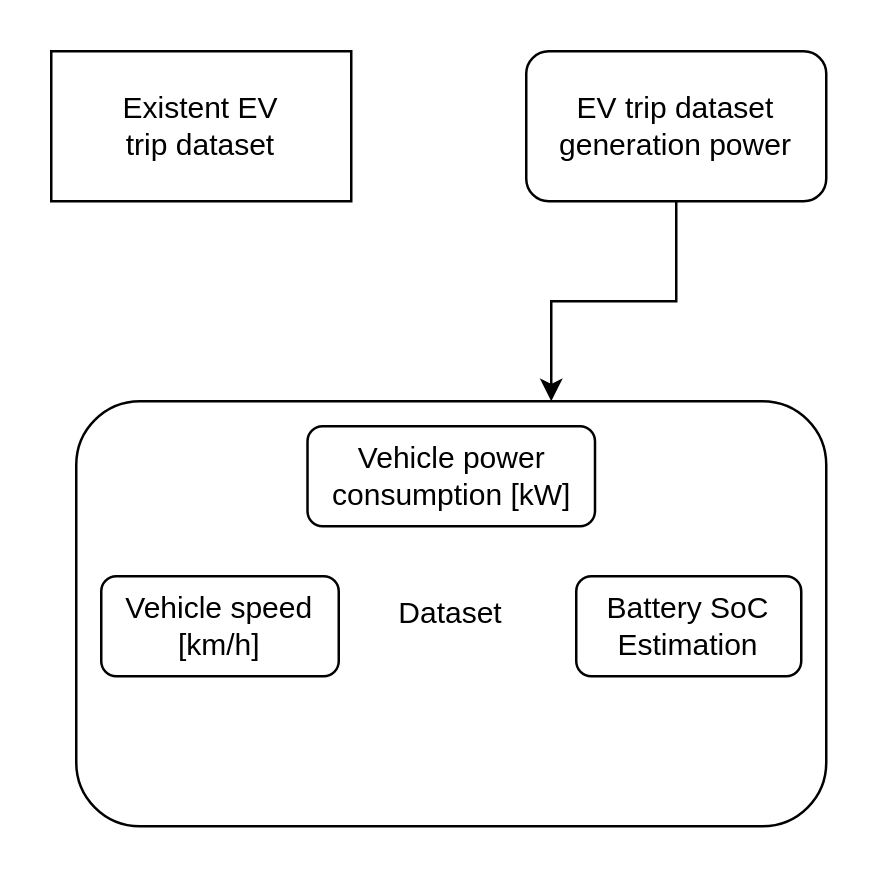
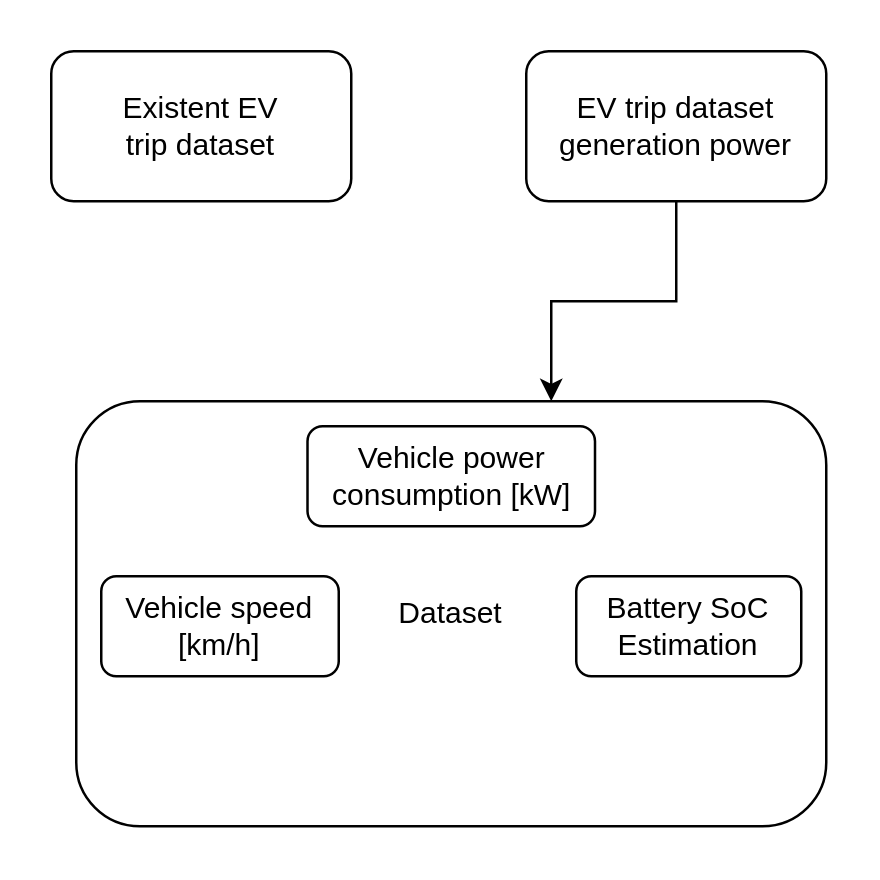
(201, 126) -> (201, 126)
